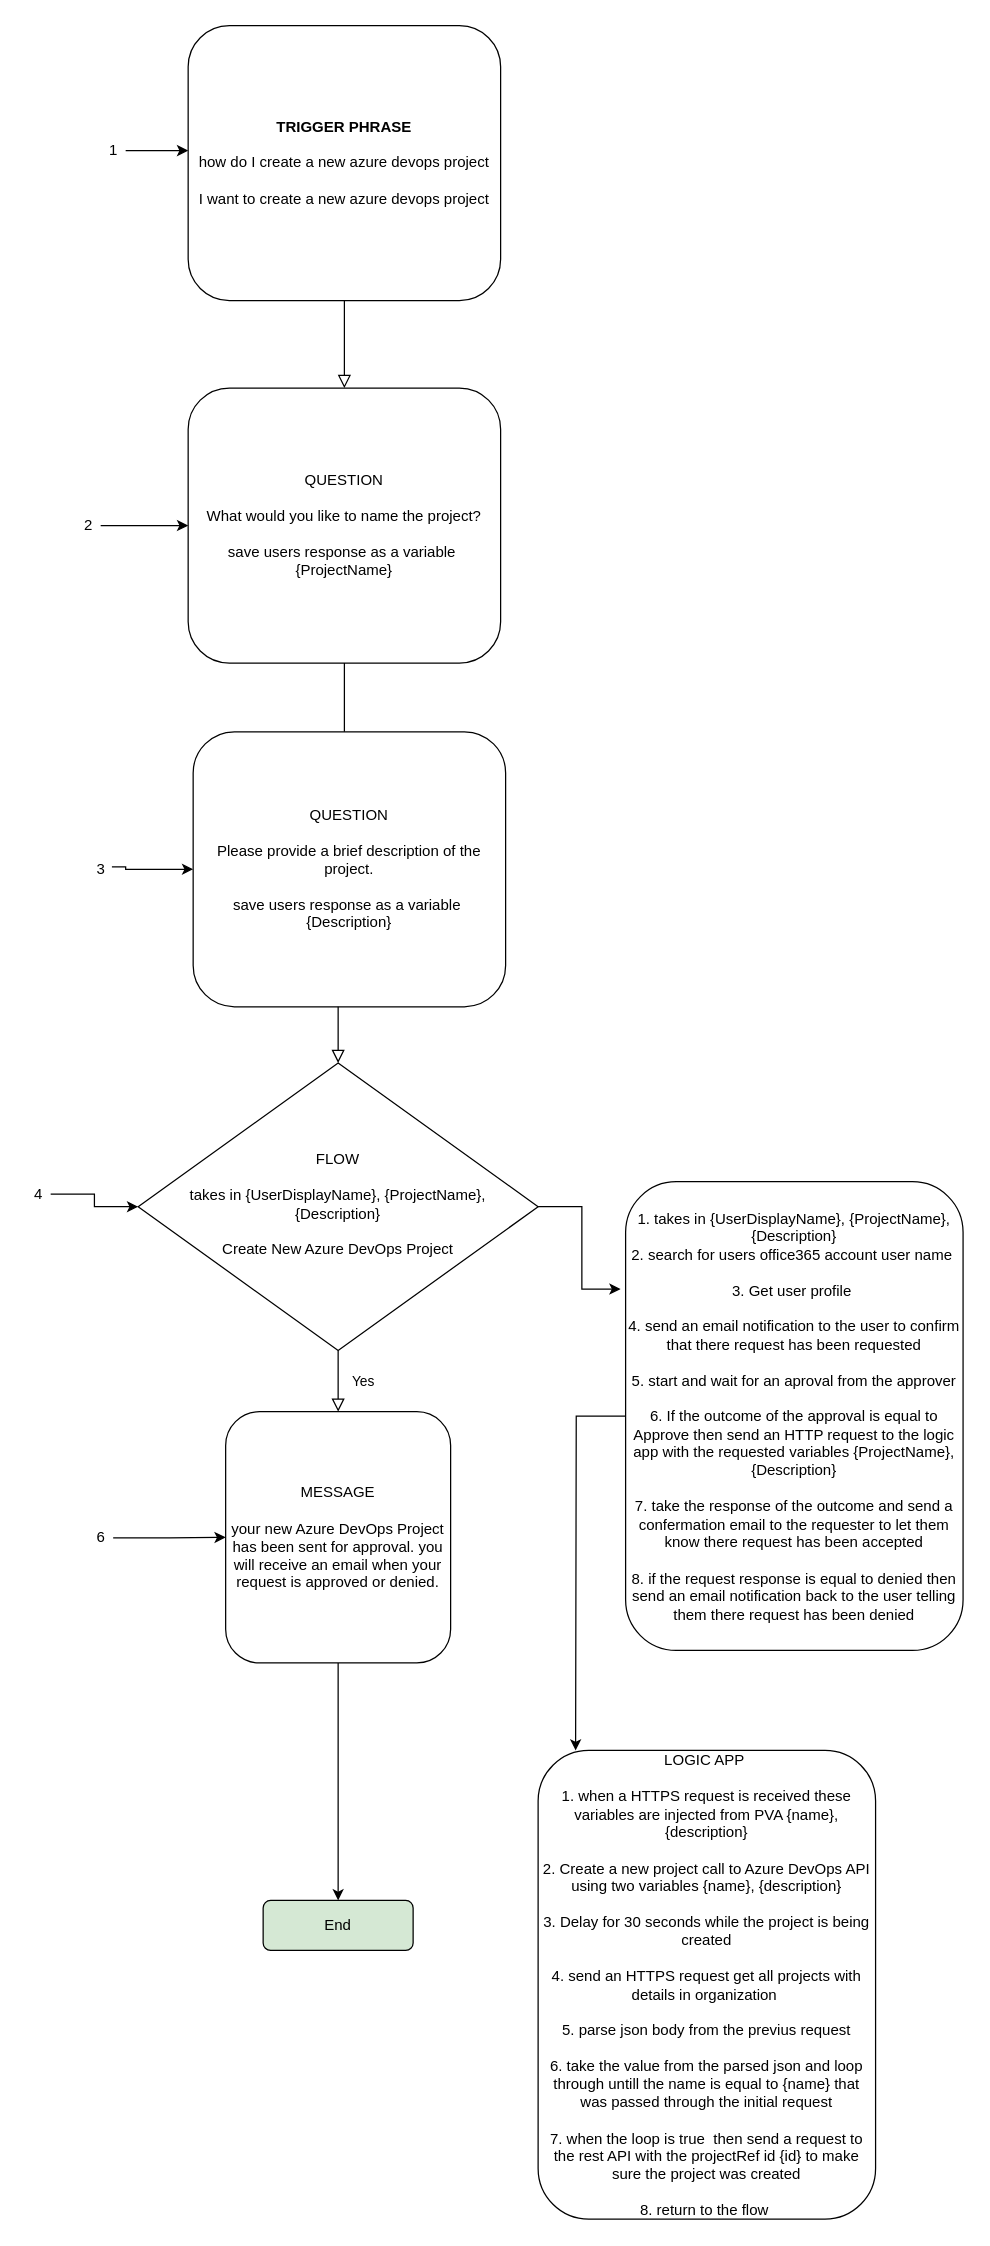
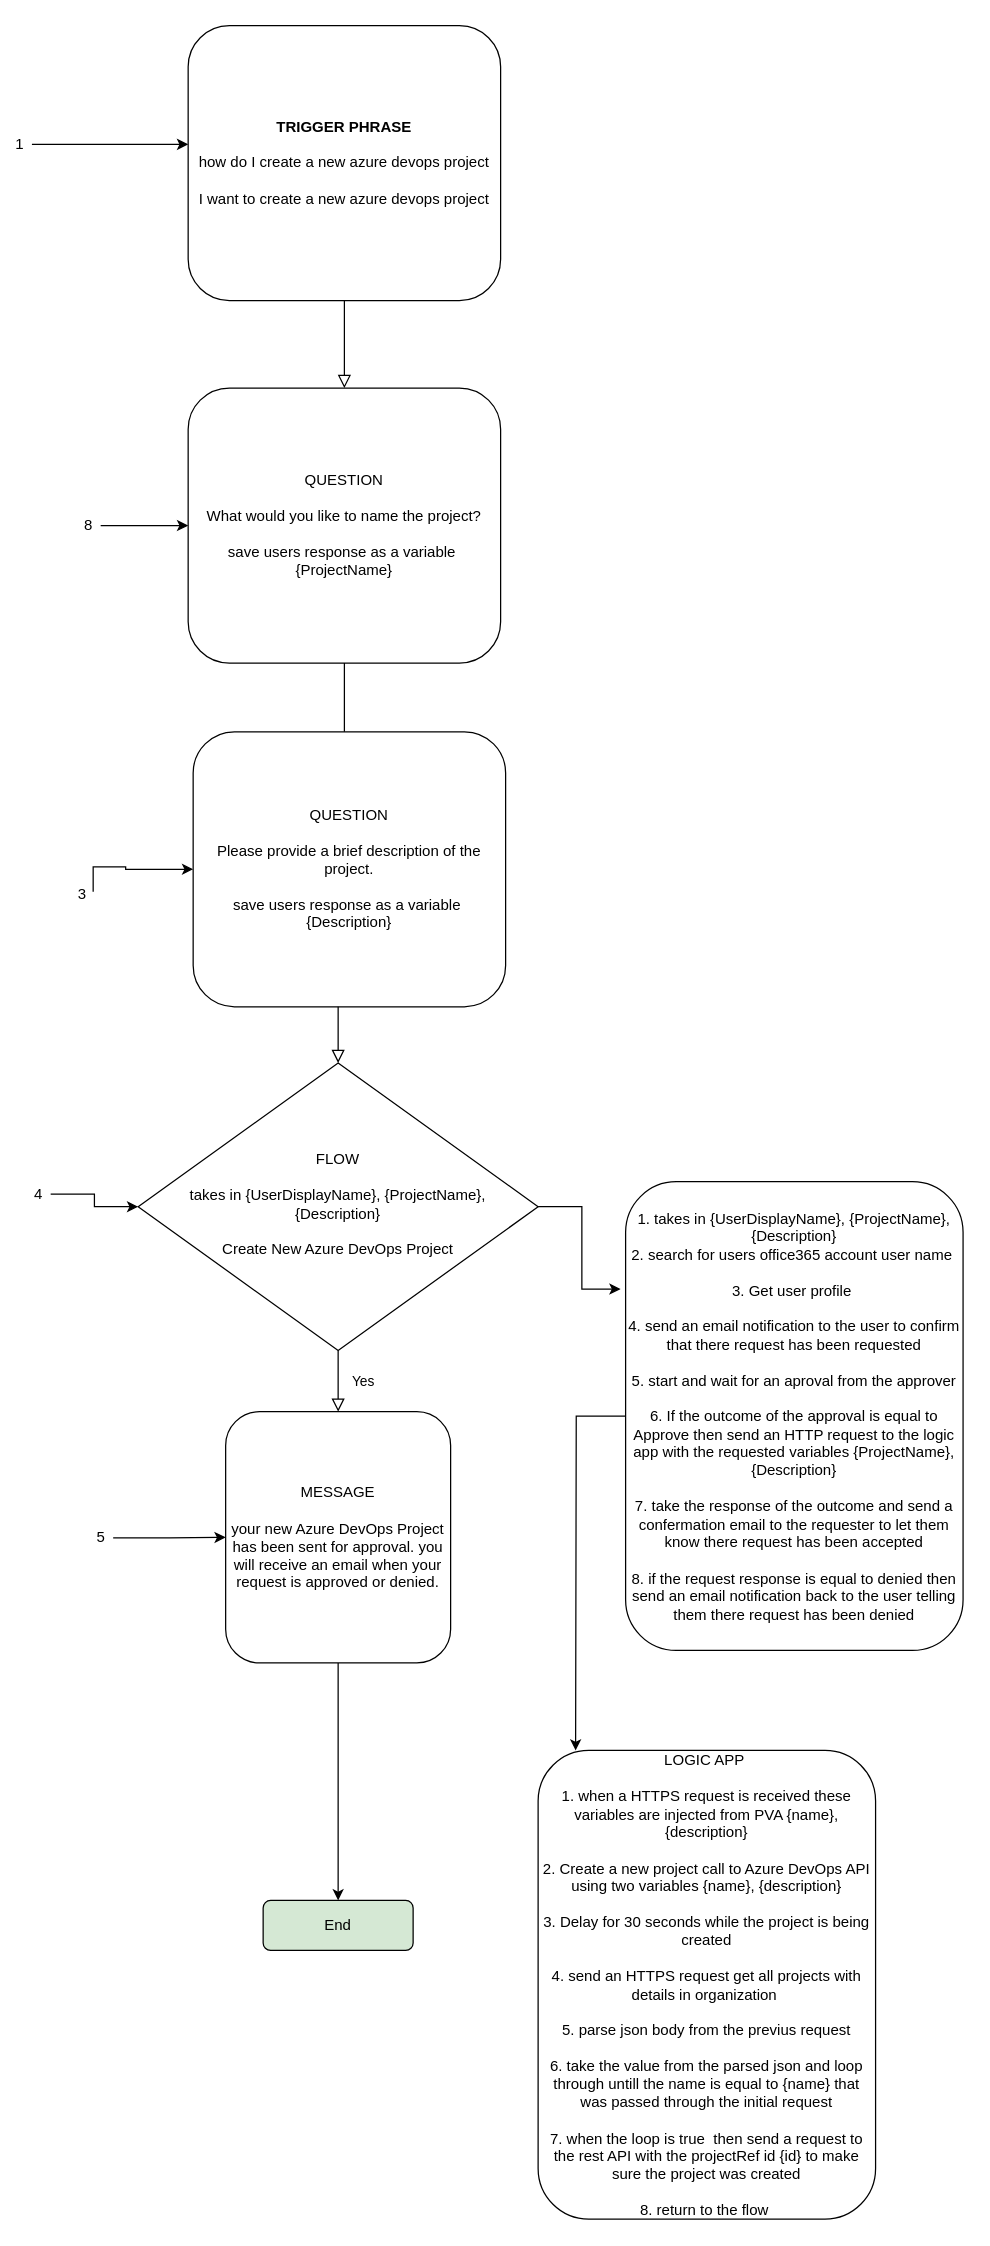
(113, 151) -> (19, 144)
(89, 526) -> (89, 526)
(101, 869) -> (82, 894)
(101, 1538) -> (101, 1538)
